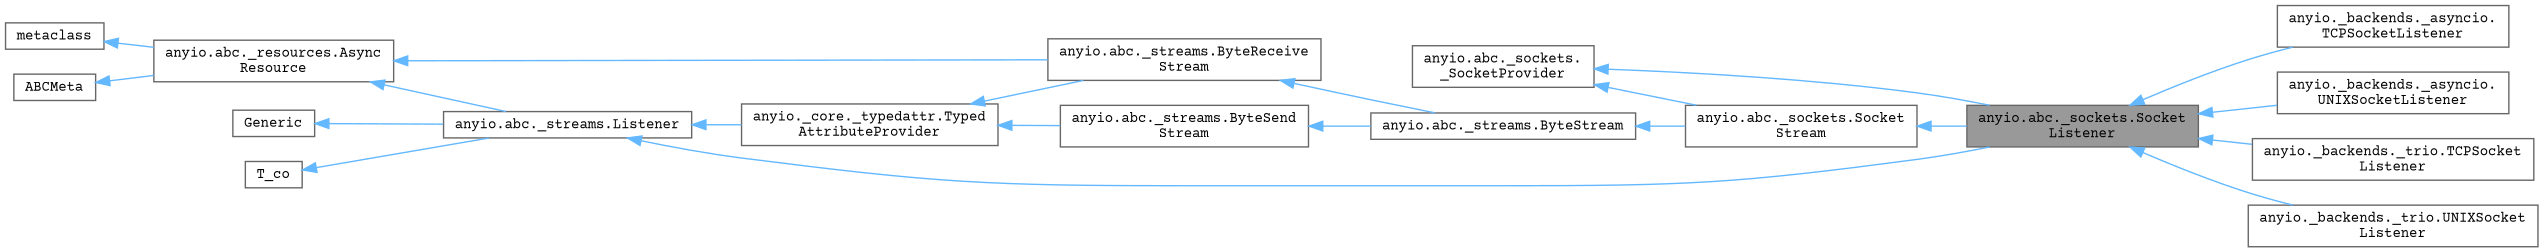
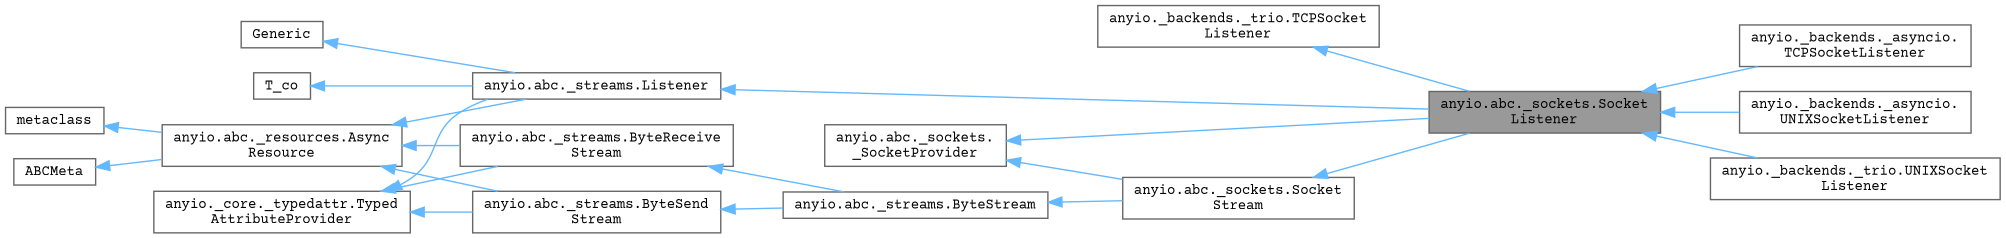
(724, 125) -> (439, 137)
(2232, 142) -> (1398, 71)
none -> (462, 184)
